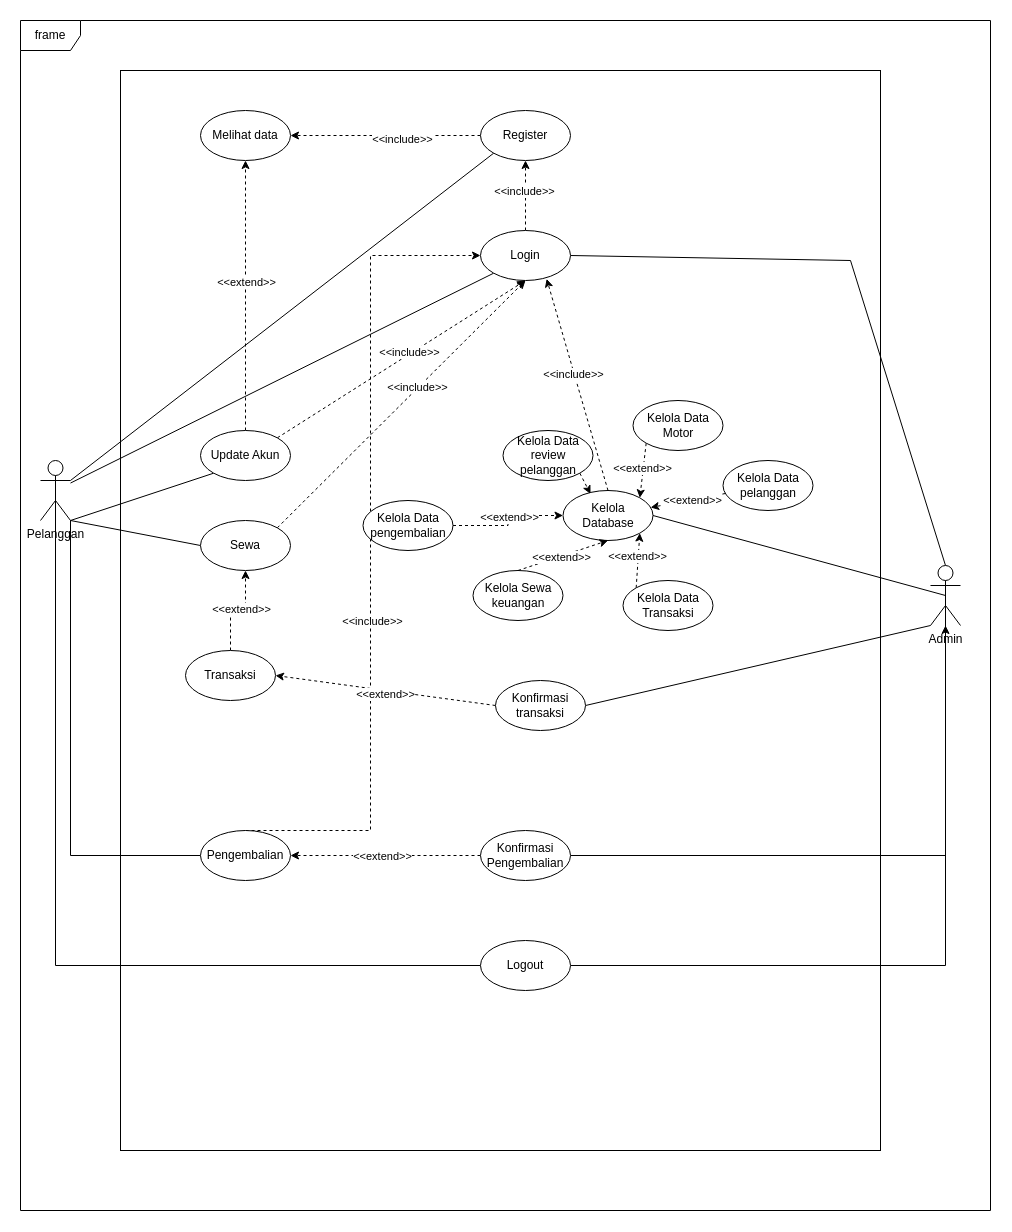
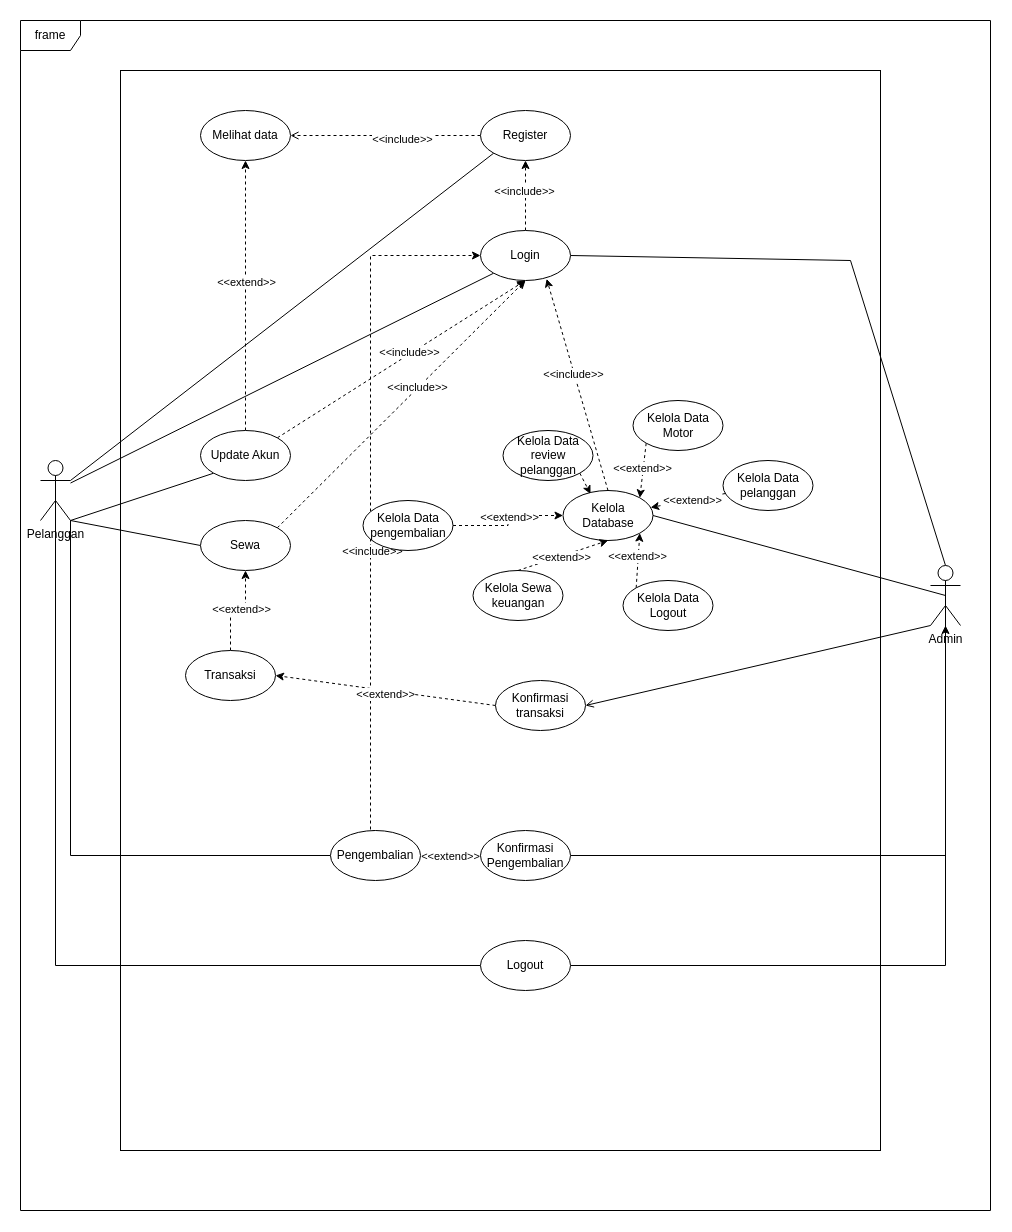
(299, 136) -> (297, 136)
(669, 606) -> (669, 606)
(589, 705) -> (591, 704)
(246, 856) -> (376, 856)
